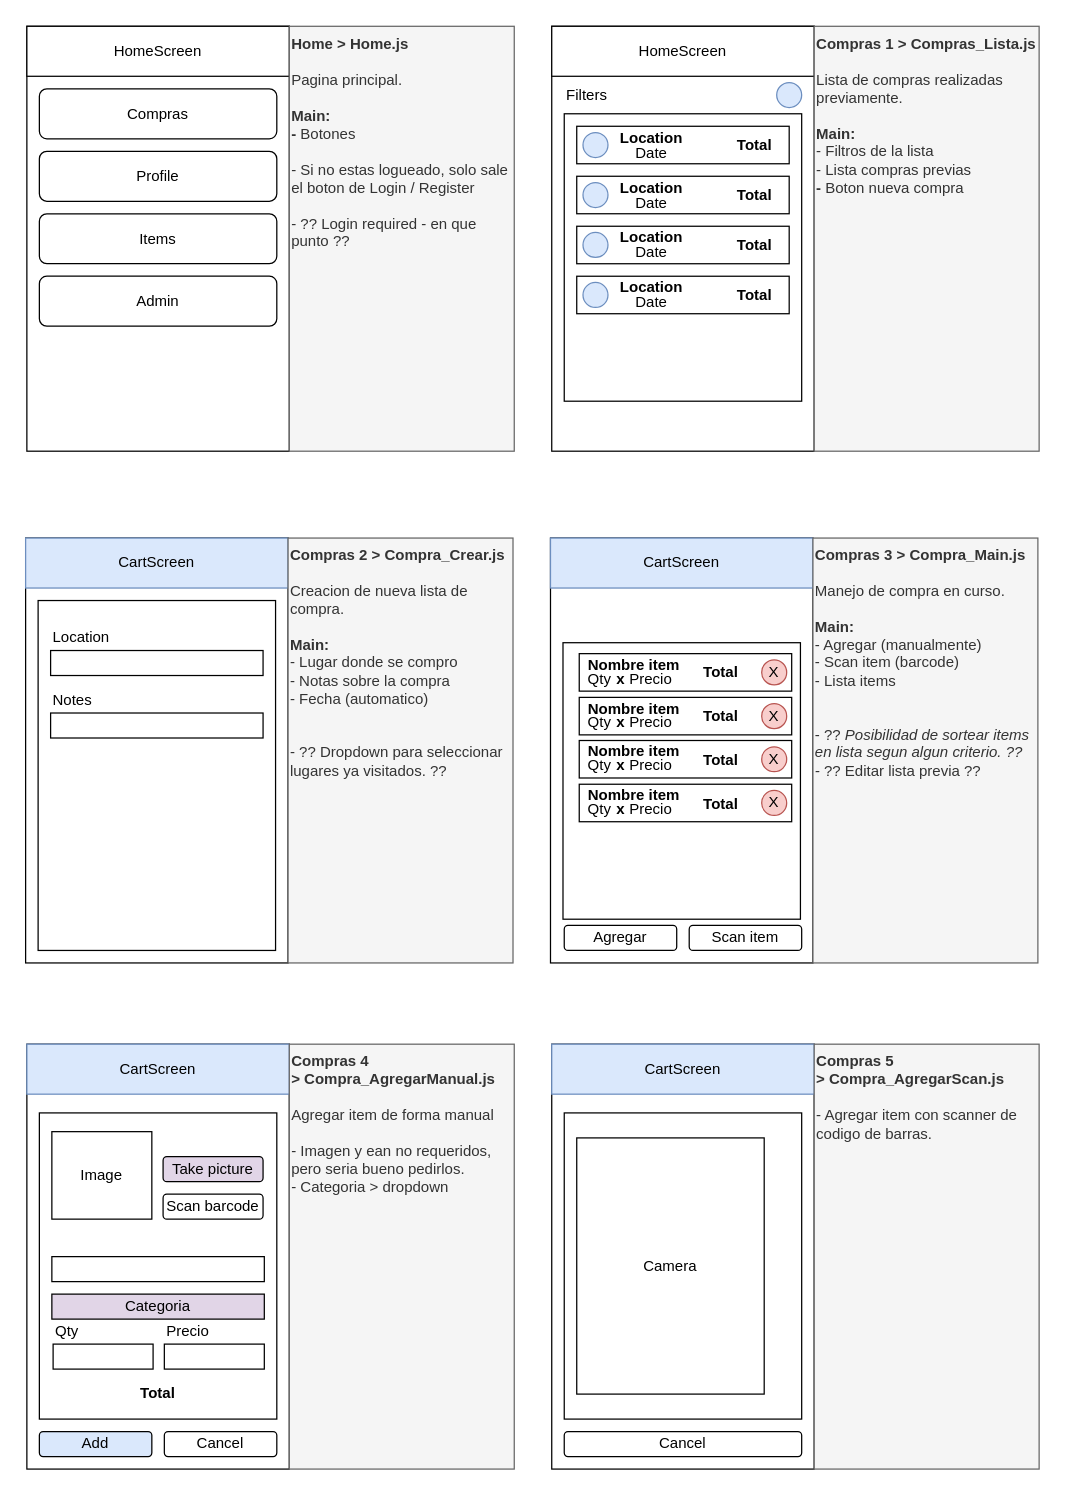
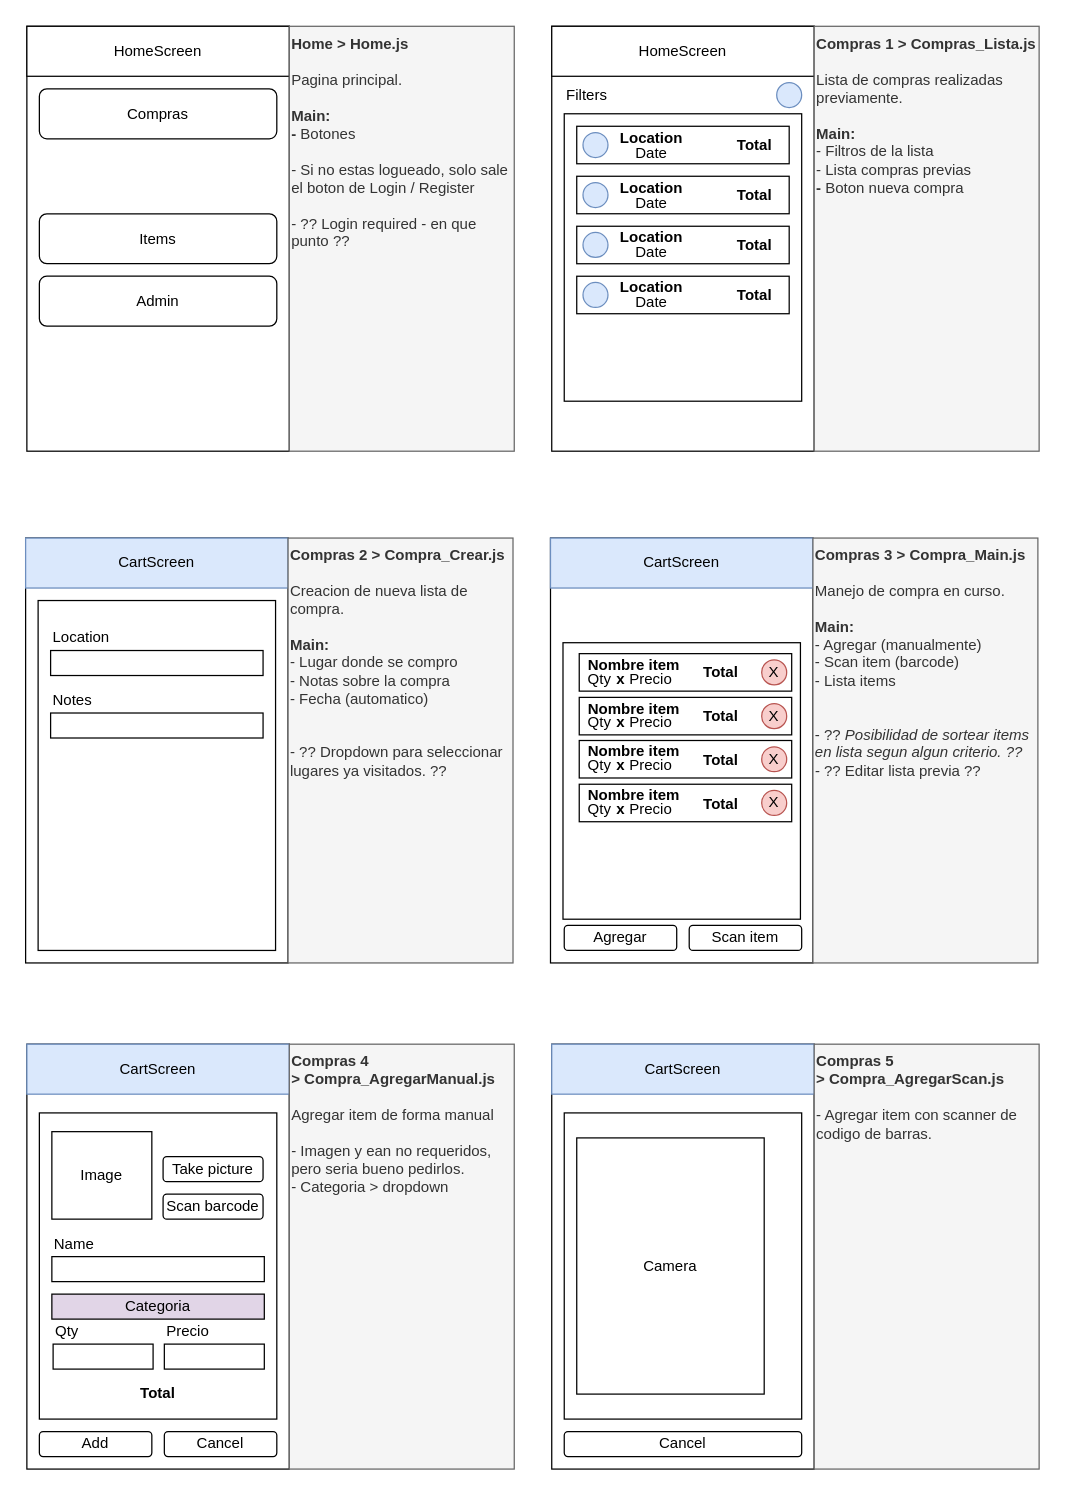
(158, 176) -> none
(213, 1169) -> (213, 1169)
none -> (158, 1244)
(96, 1444) -> (96, 1444)
